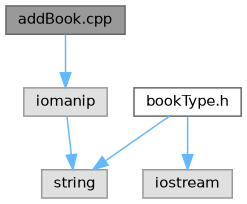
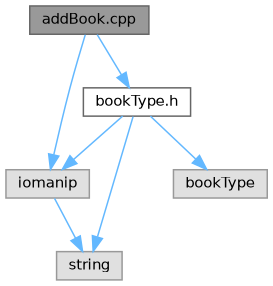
none -> (109, 55)
none -> (98, 138)
(188, 184) -> (220, 184)
